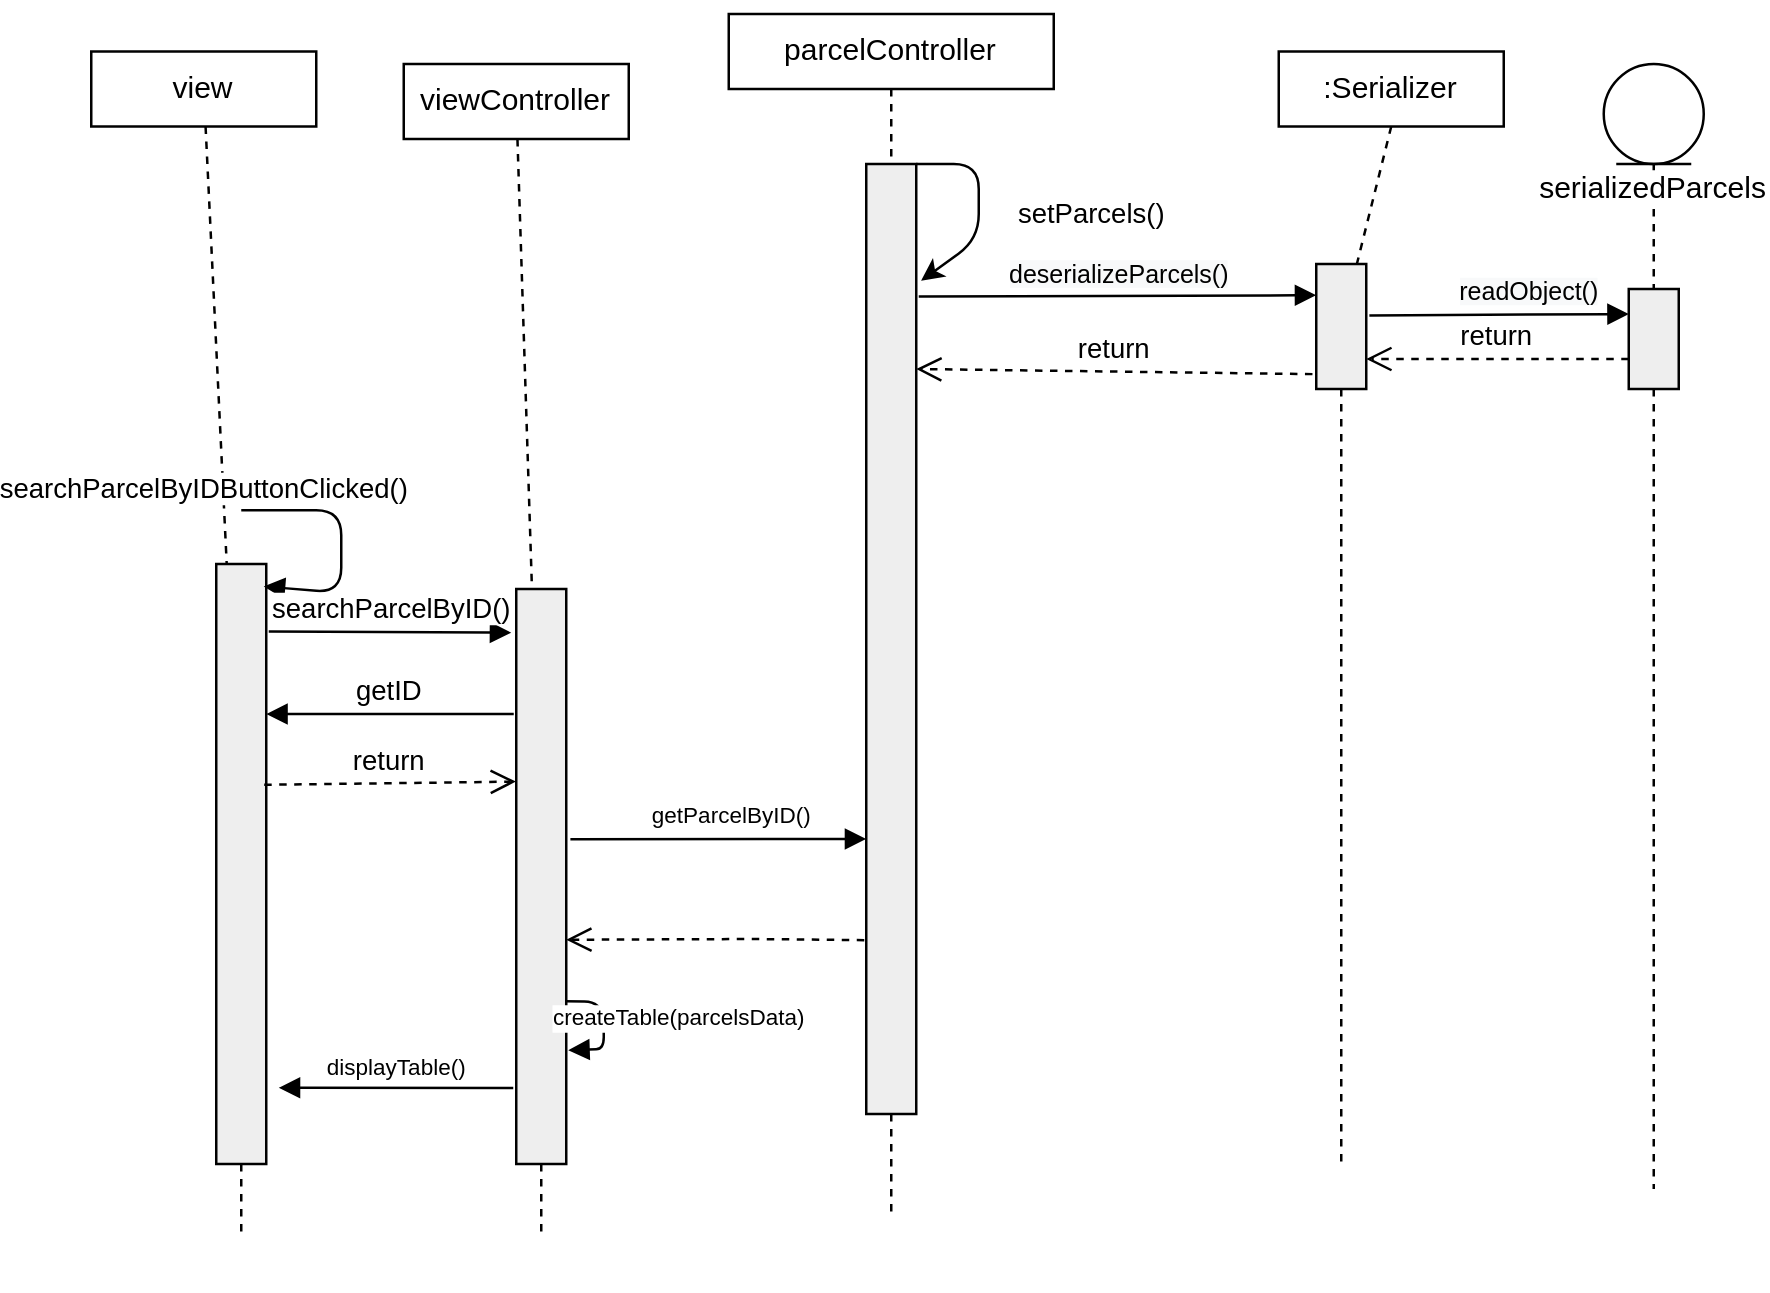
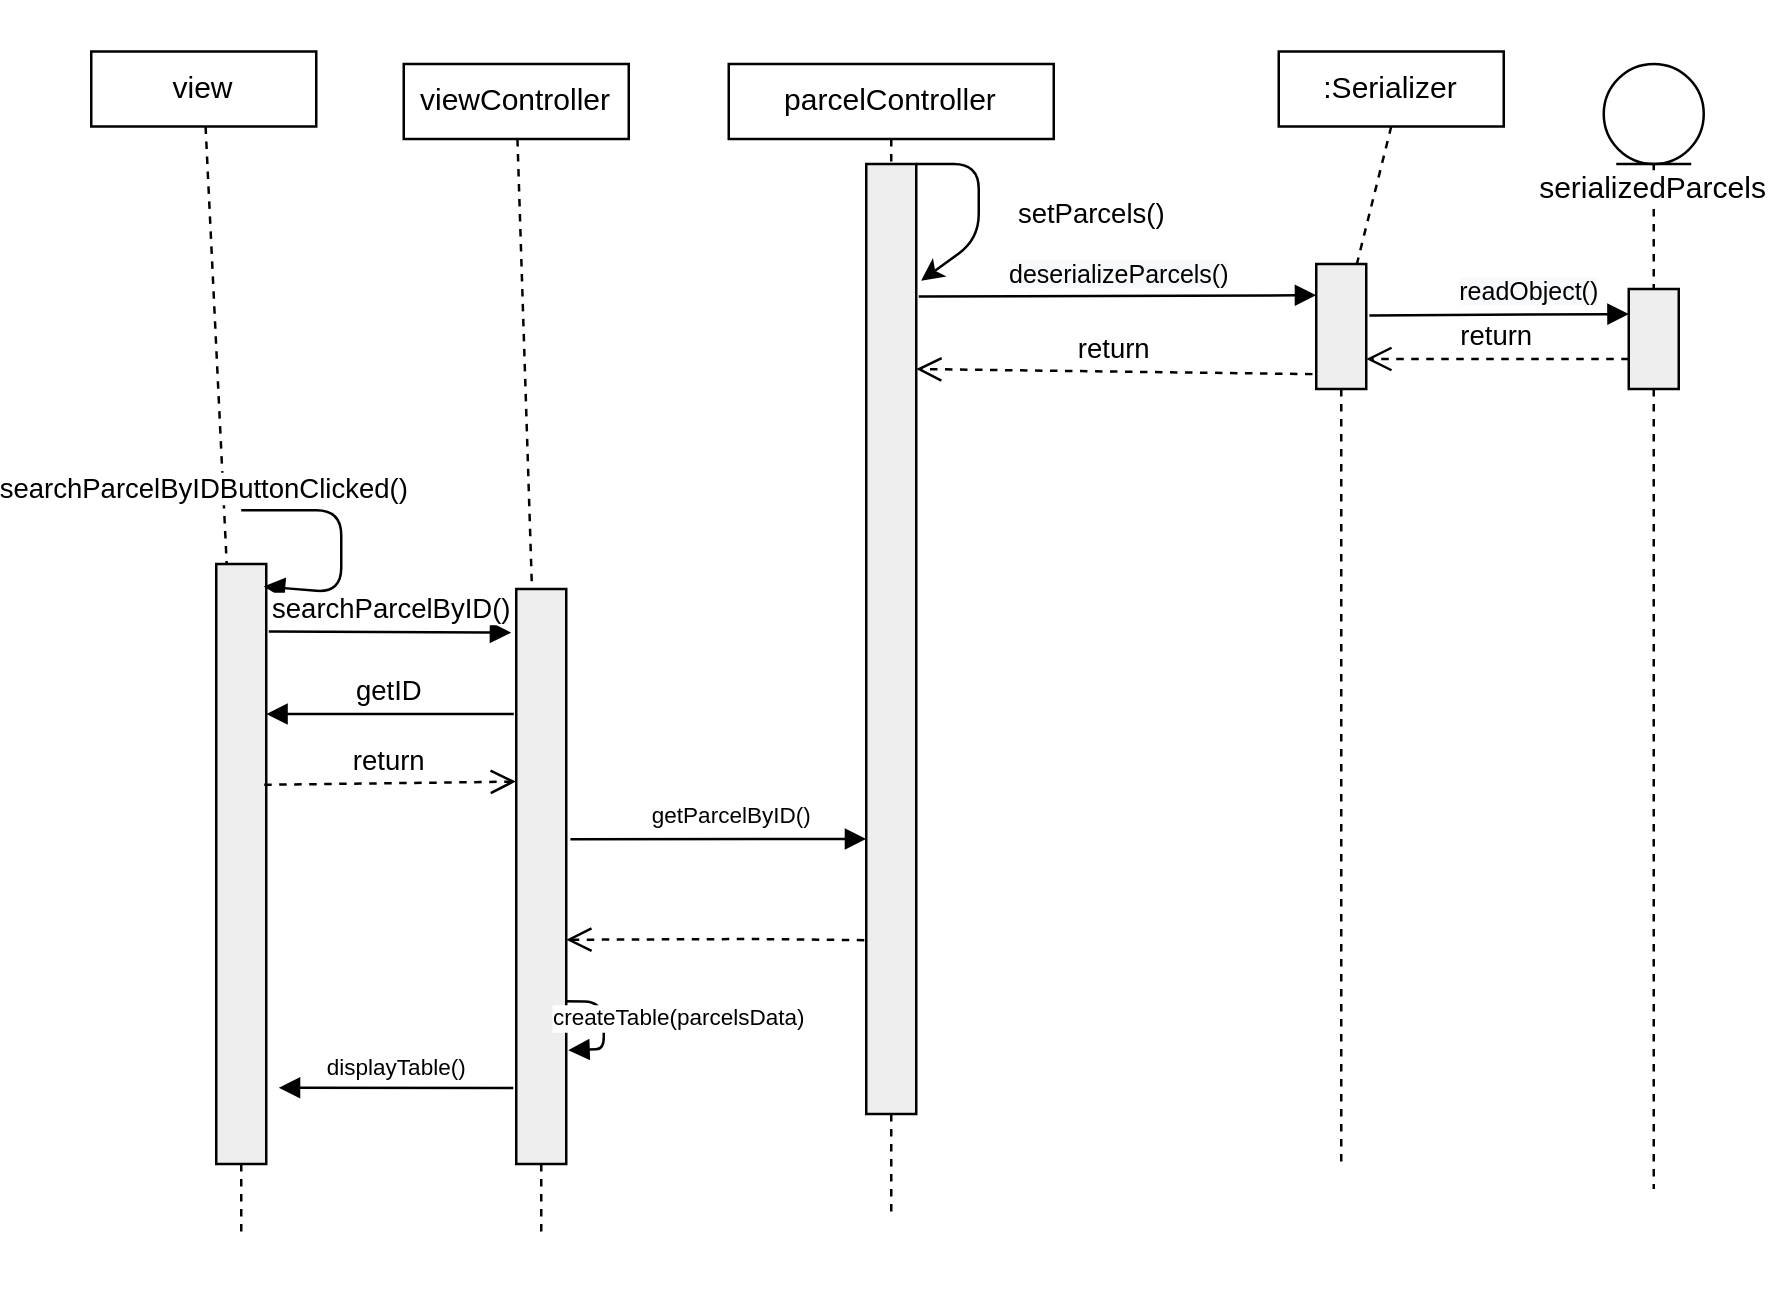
(891, 51) -> (891, 101)
